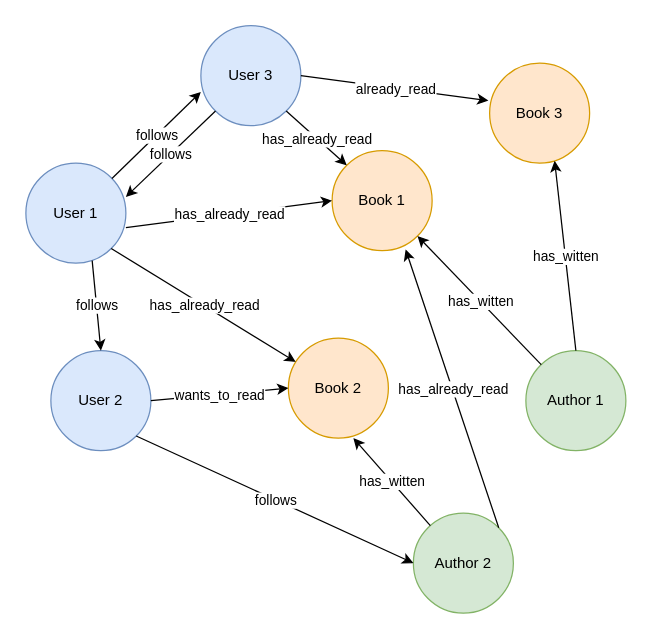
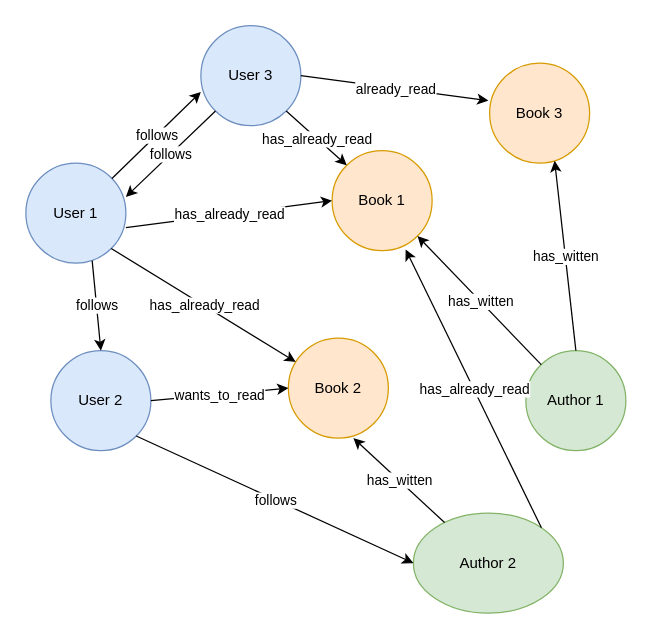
(463, 563) -> (488, 563)
